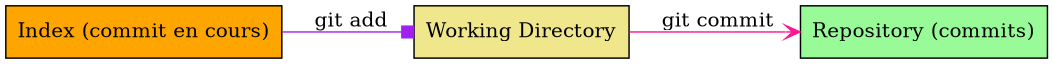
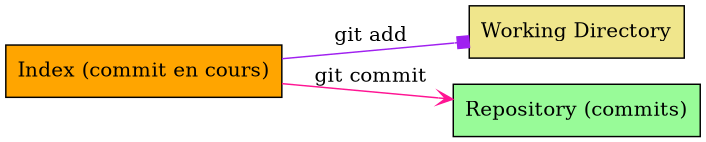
(707, 32) -> (360, 91)
